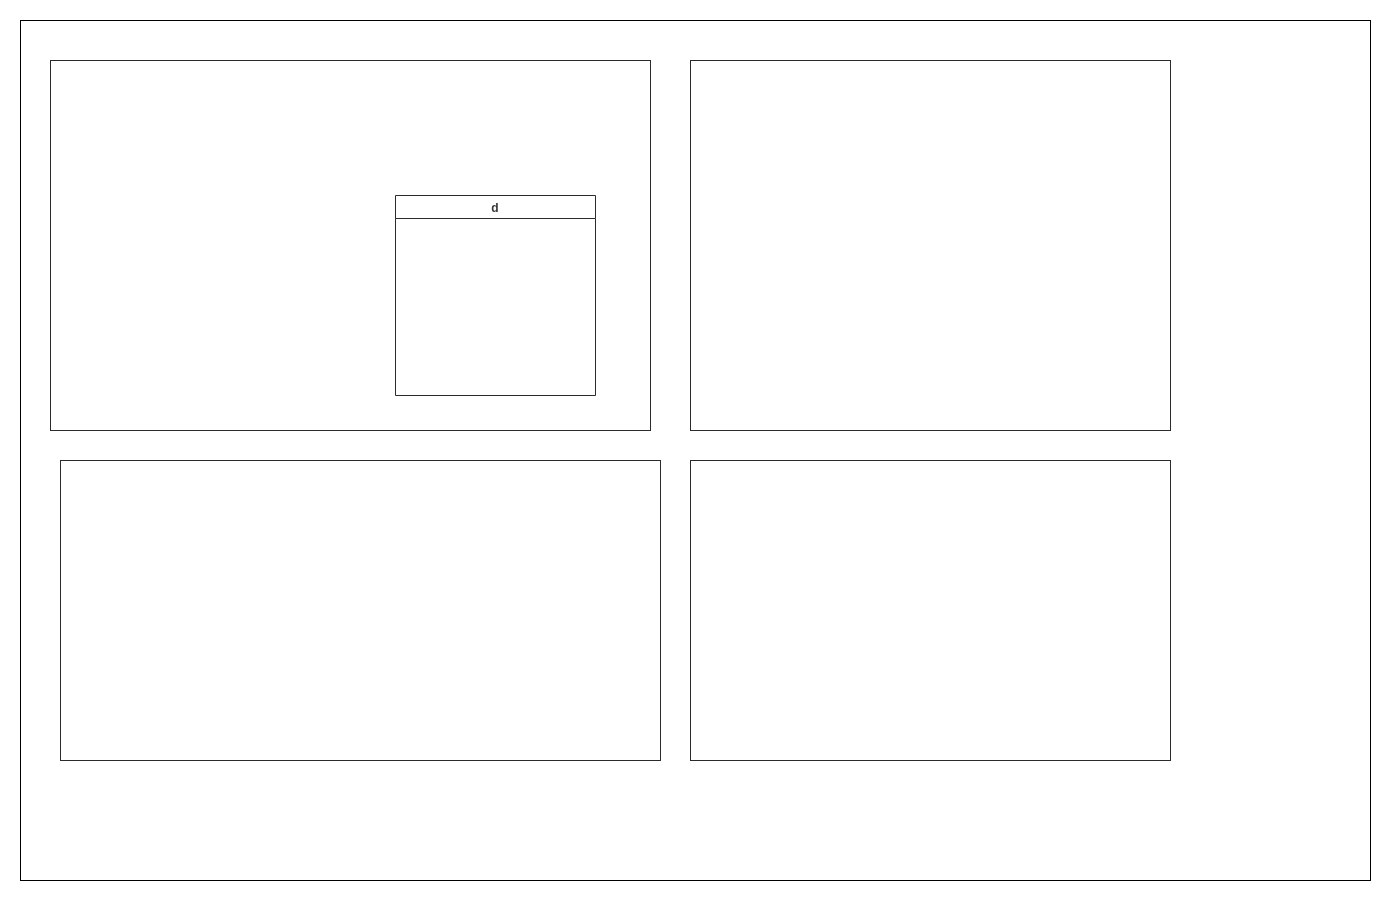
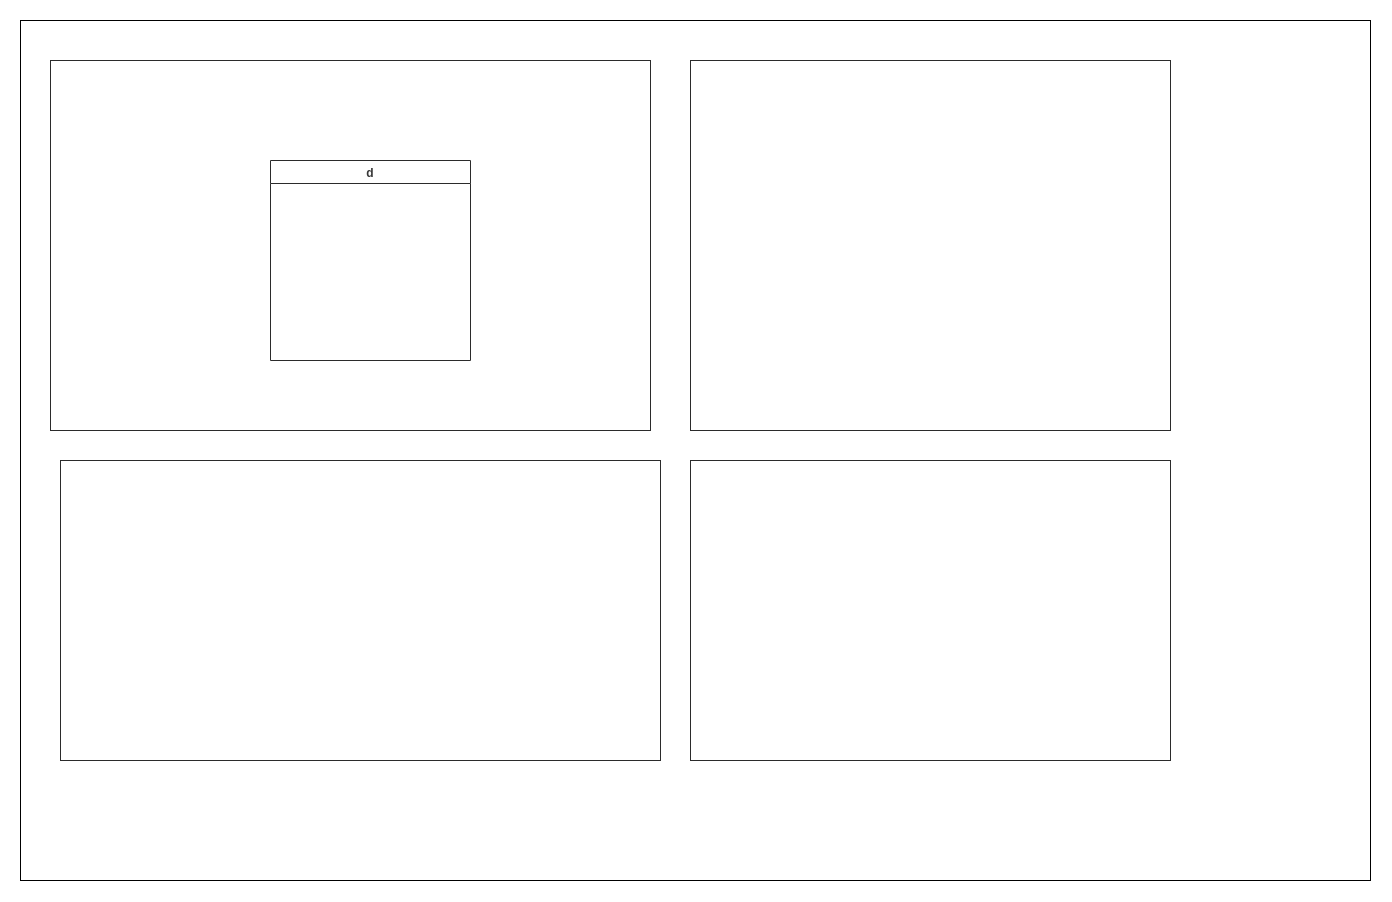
(496, 296) -> (371, 261)
